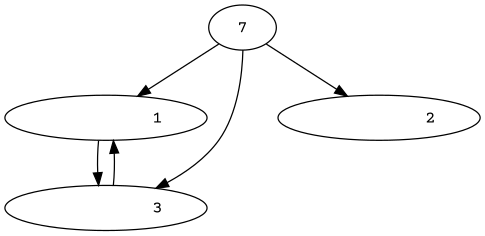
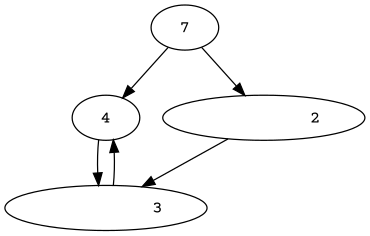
(106, 118) -> (106, 118)
(226, 129) -> (191, 160)
